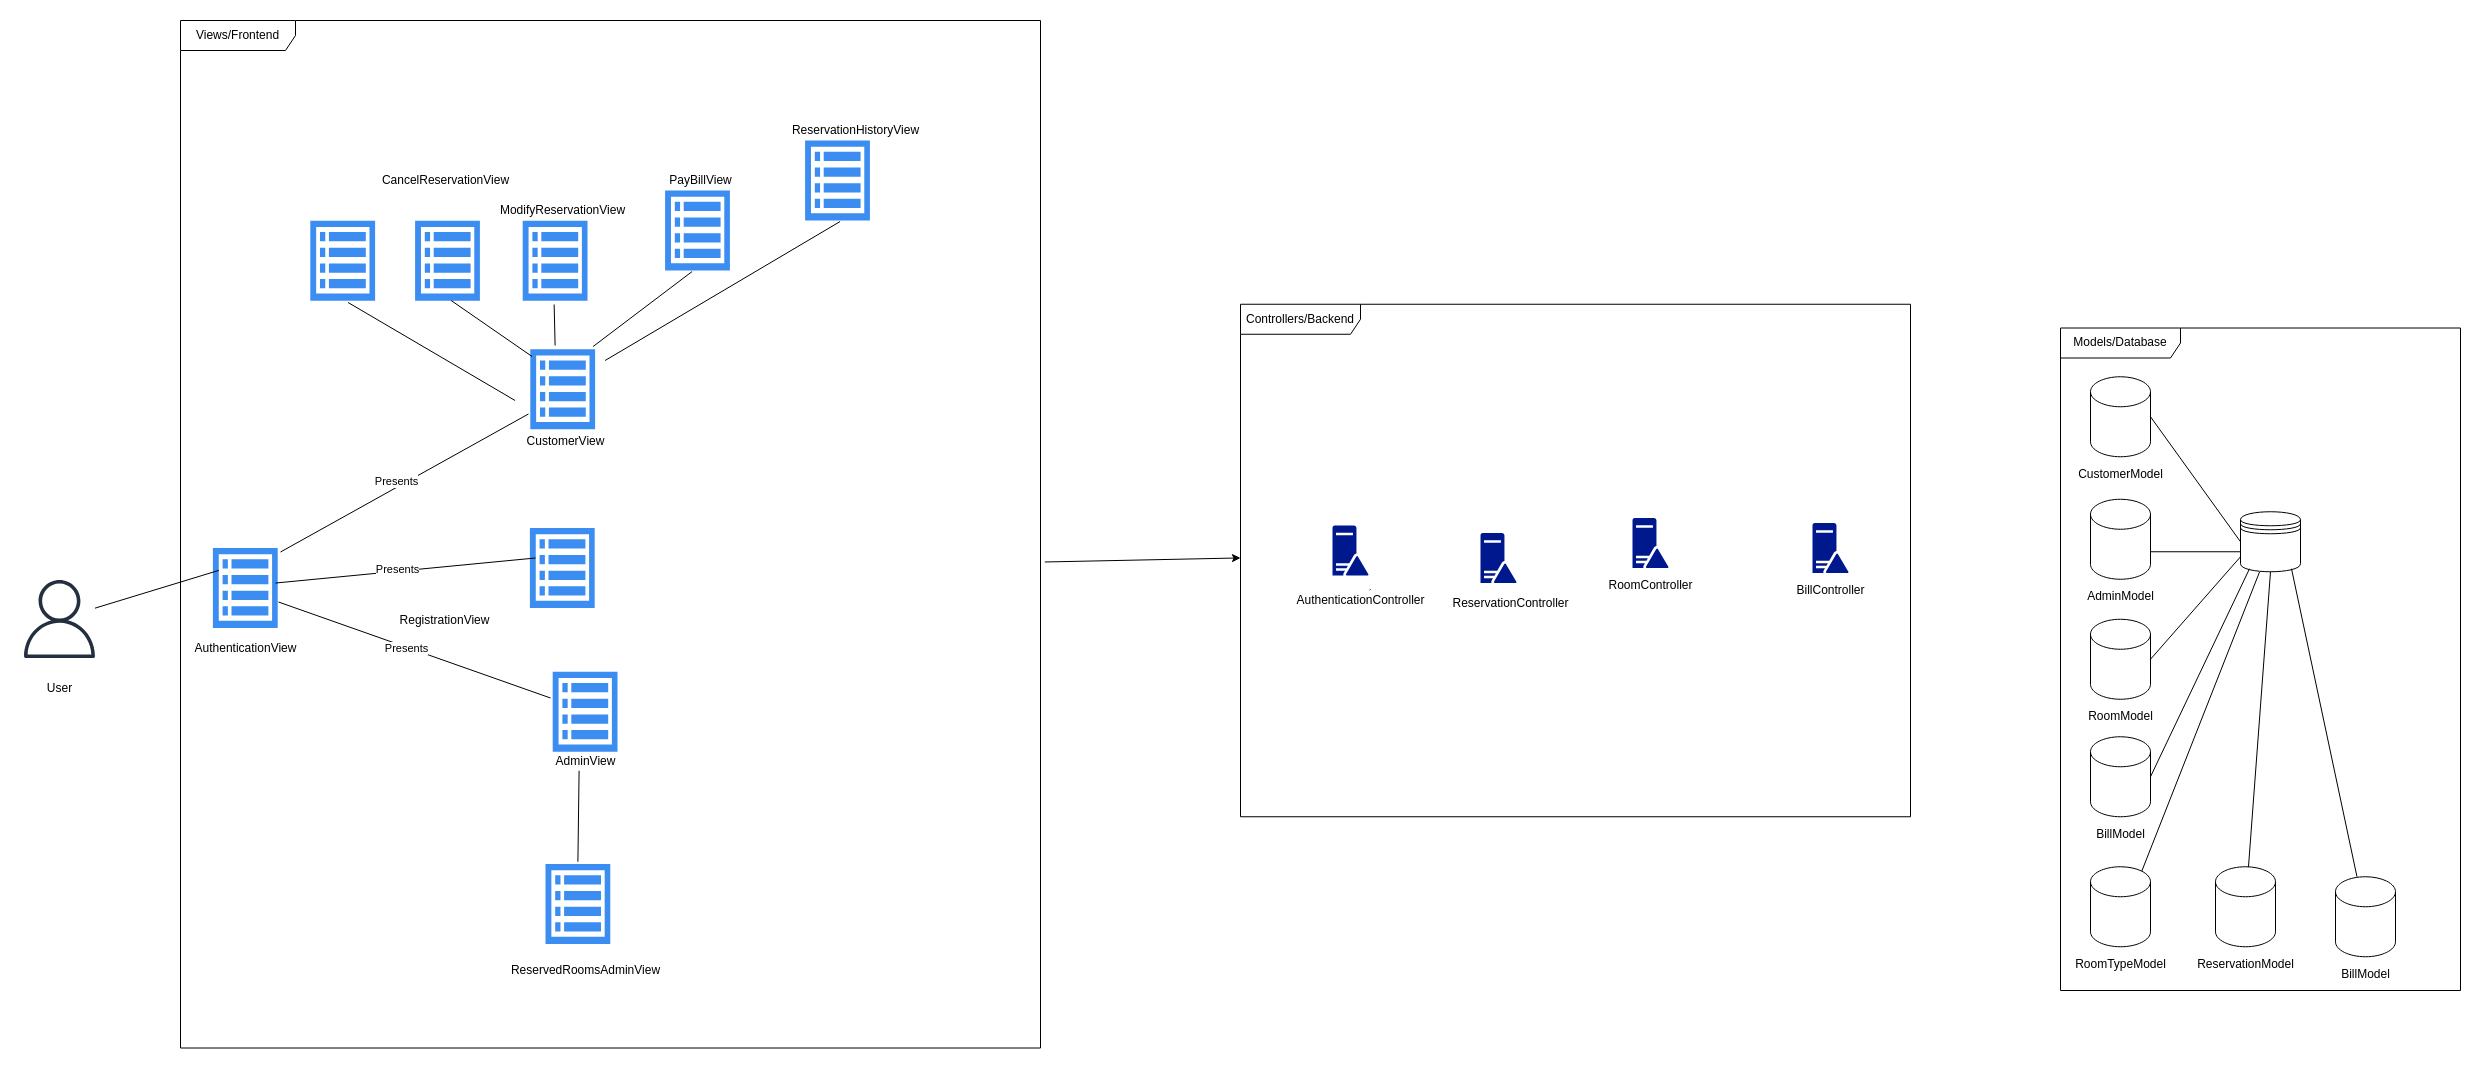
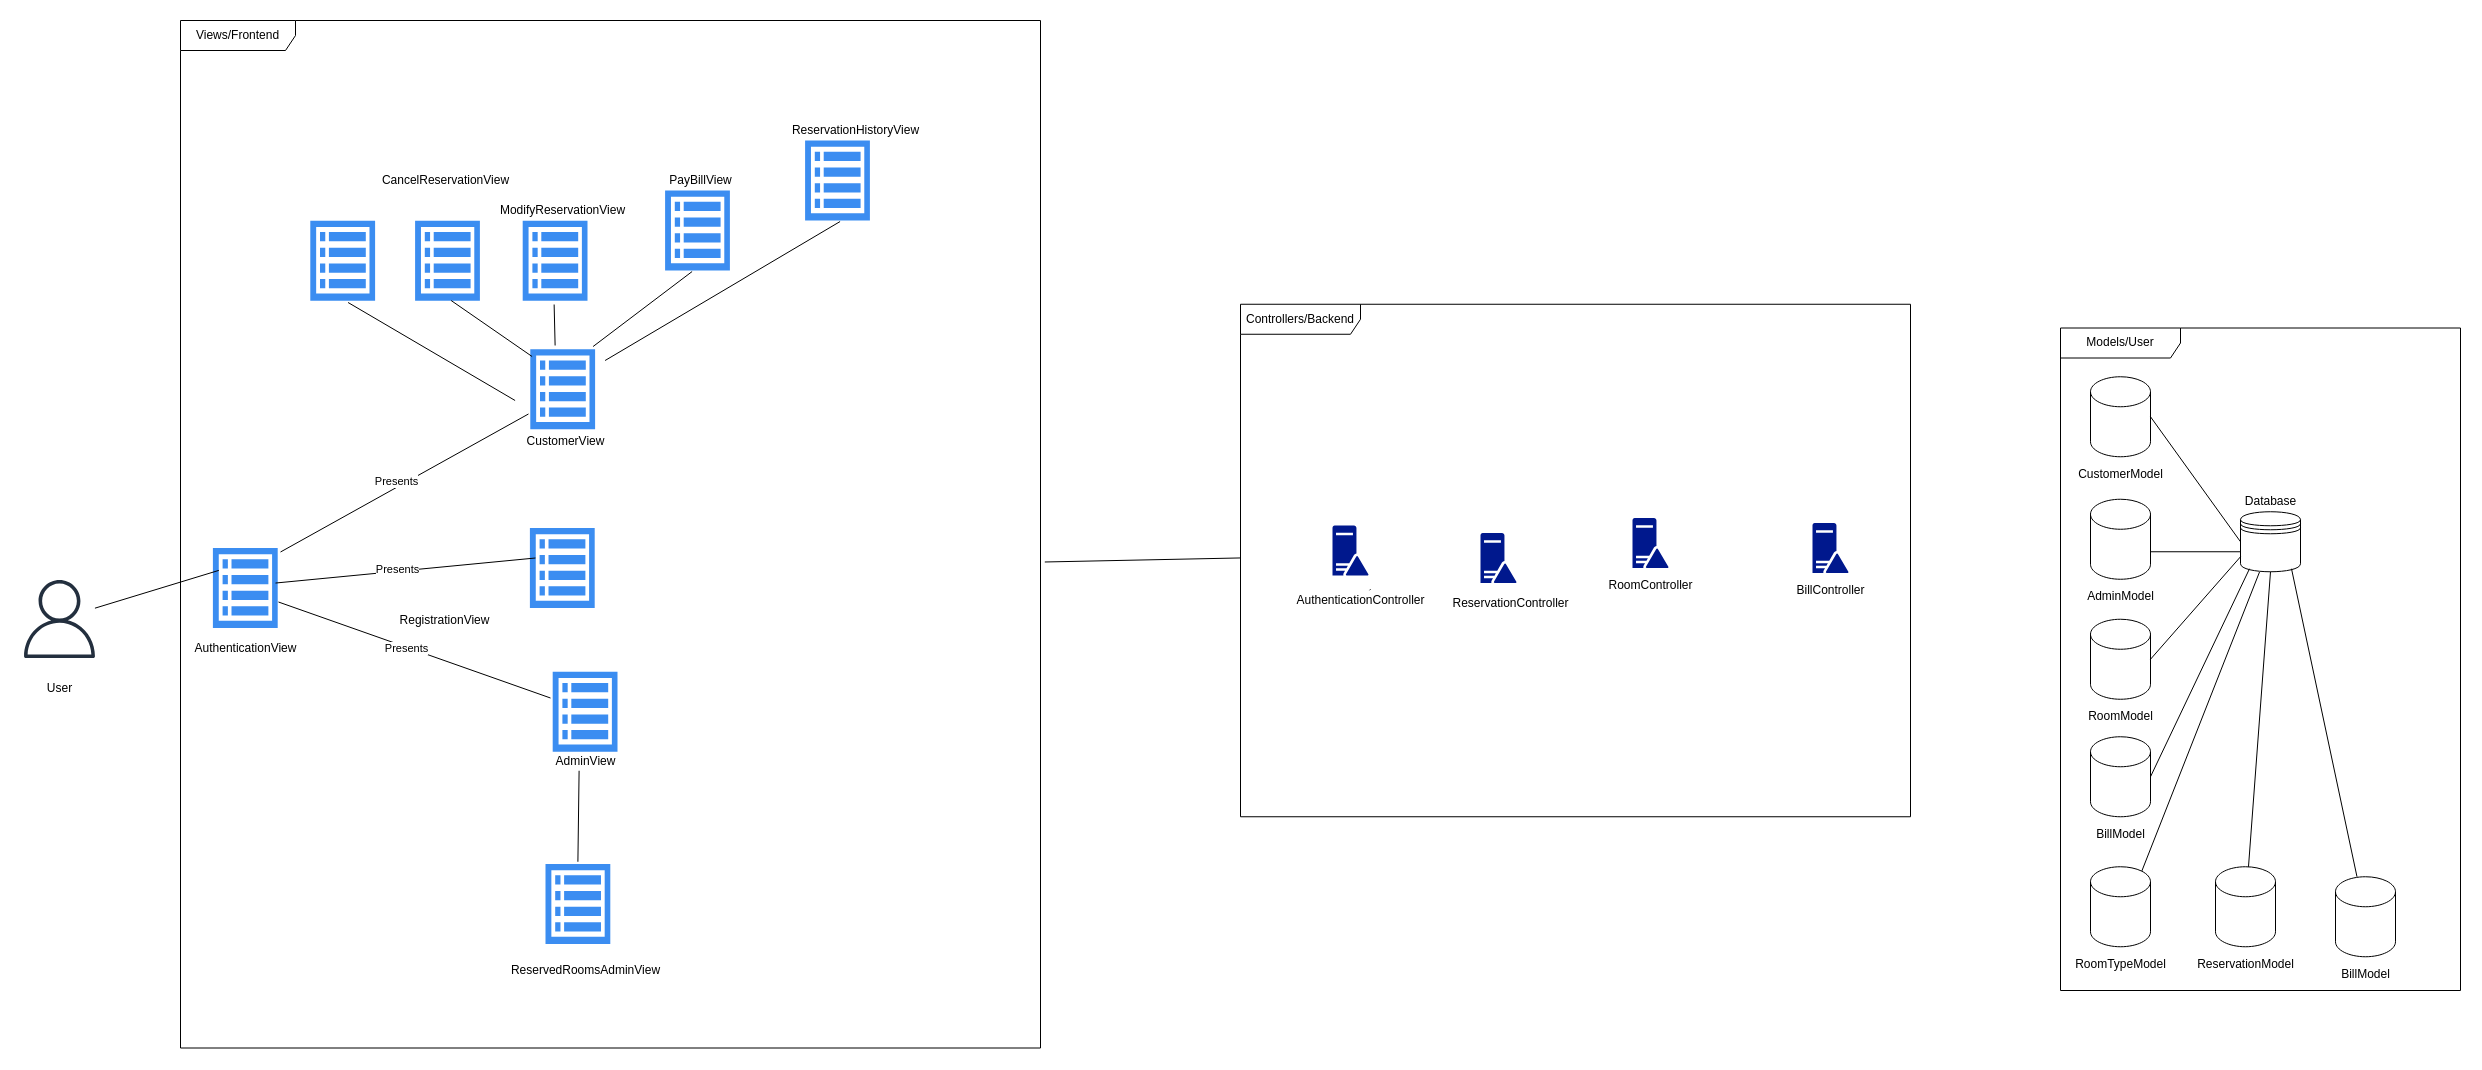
(2121, 343) -> (2121, 343)
none -> (2271, 502)
(1232, 558) -> (1234, 558)
